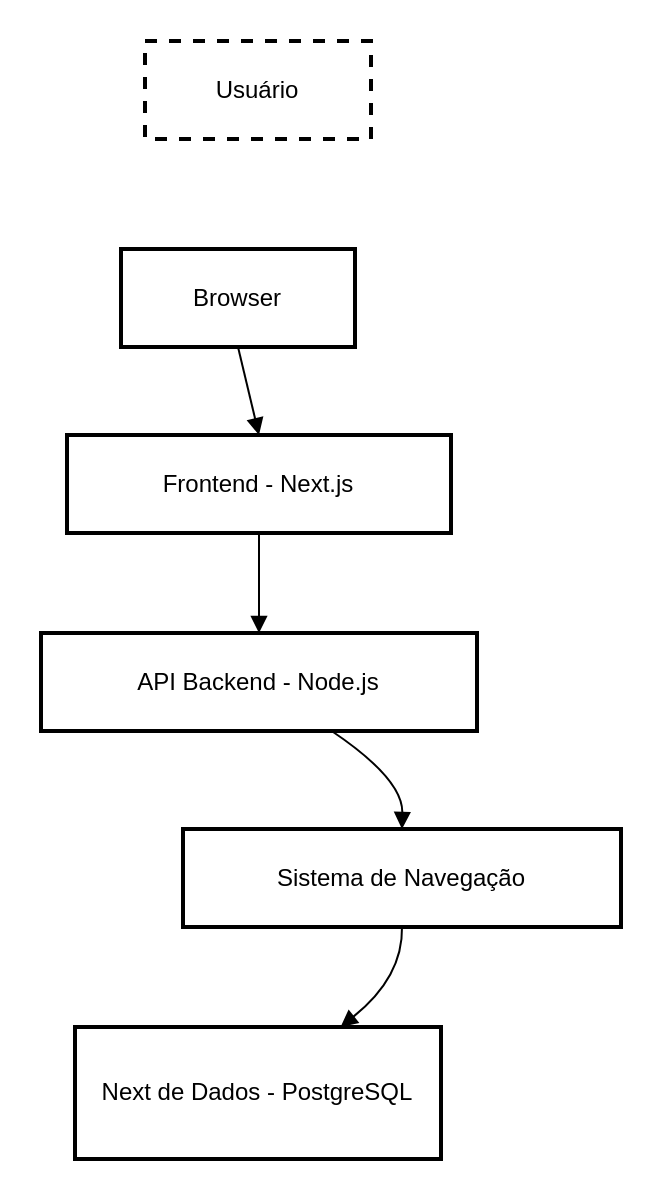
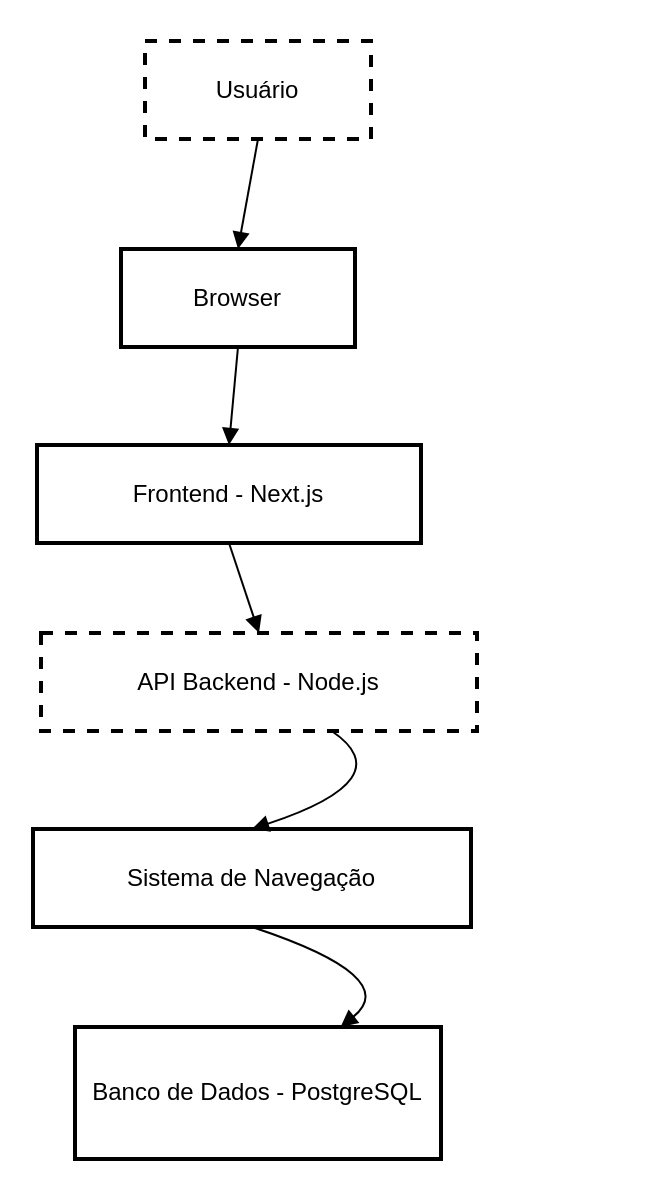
none -> (249, 187)
(259, 484) -> (229, 494)
(259, 682) -> (259, 682)
(402, 878) -> (252, 878)
(258, 1093) -> (258, 1093)
